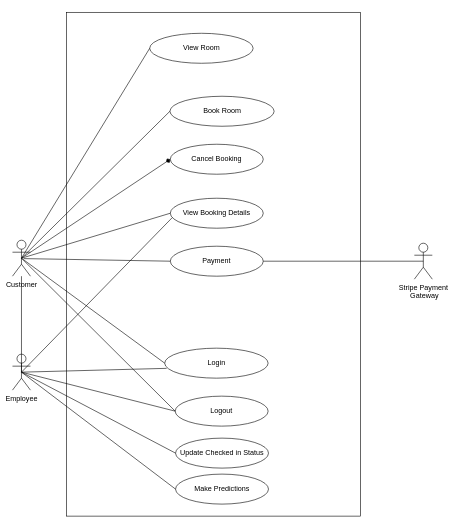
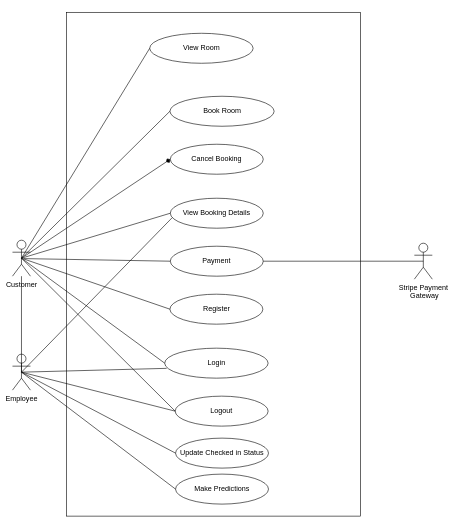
none -> (98, 285)
none -> (216, 309)
